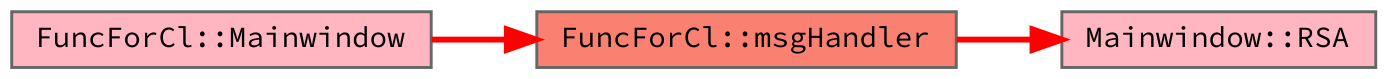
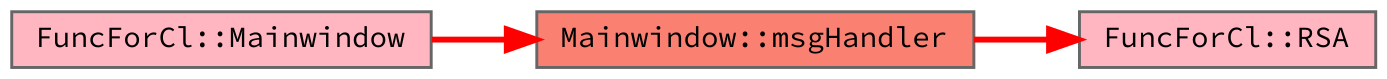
(747, 40) -> (755, 40)
(1219, 40) -> (1228, 40)
